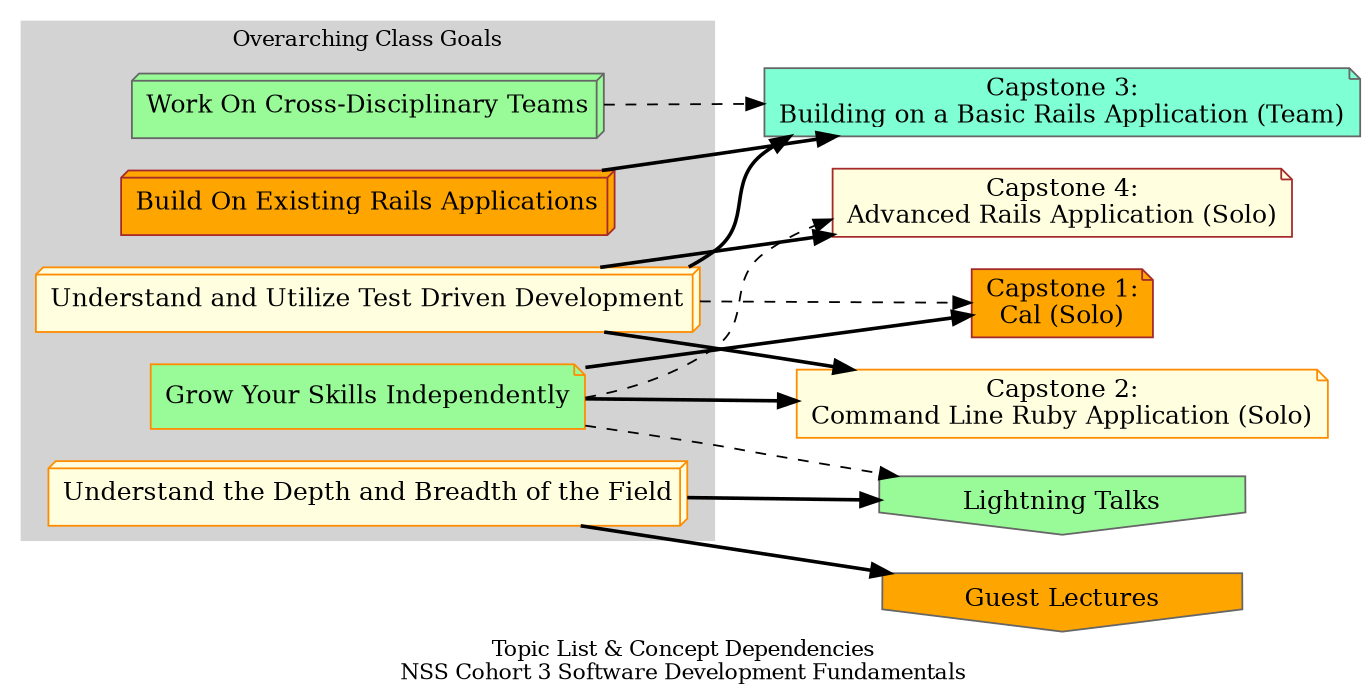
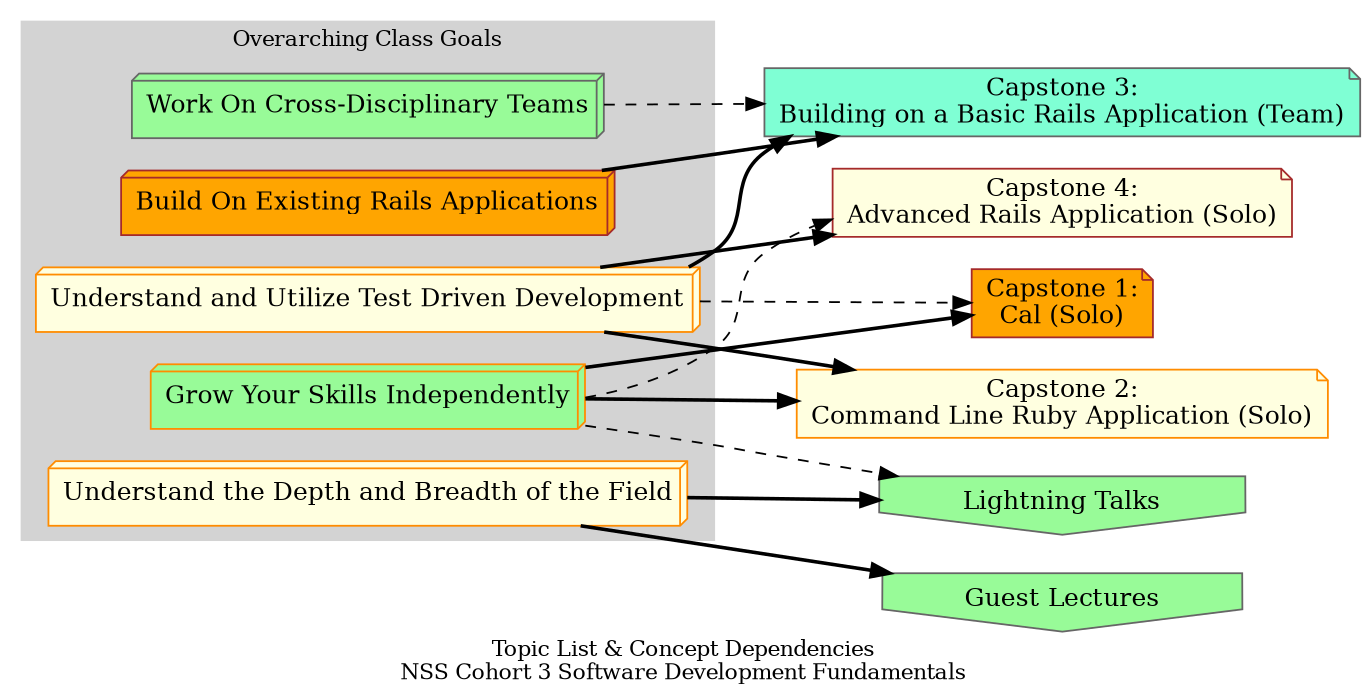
(368, 397) -> (368, 397)
(1062, 599) -> (1062, 599)
